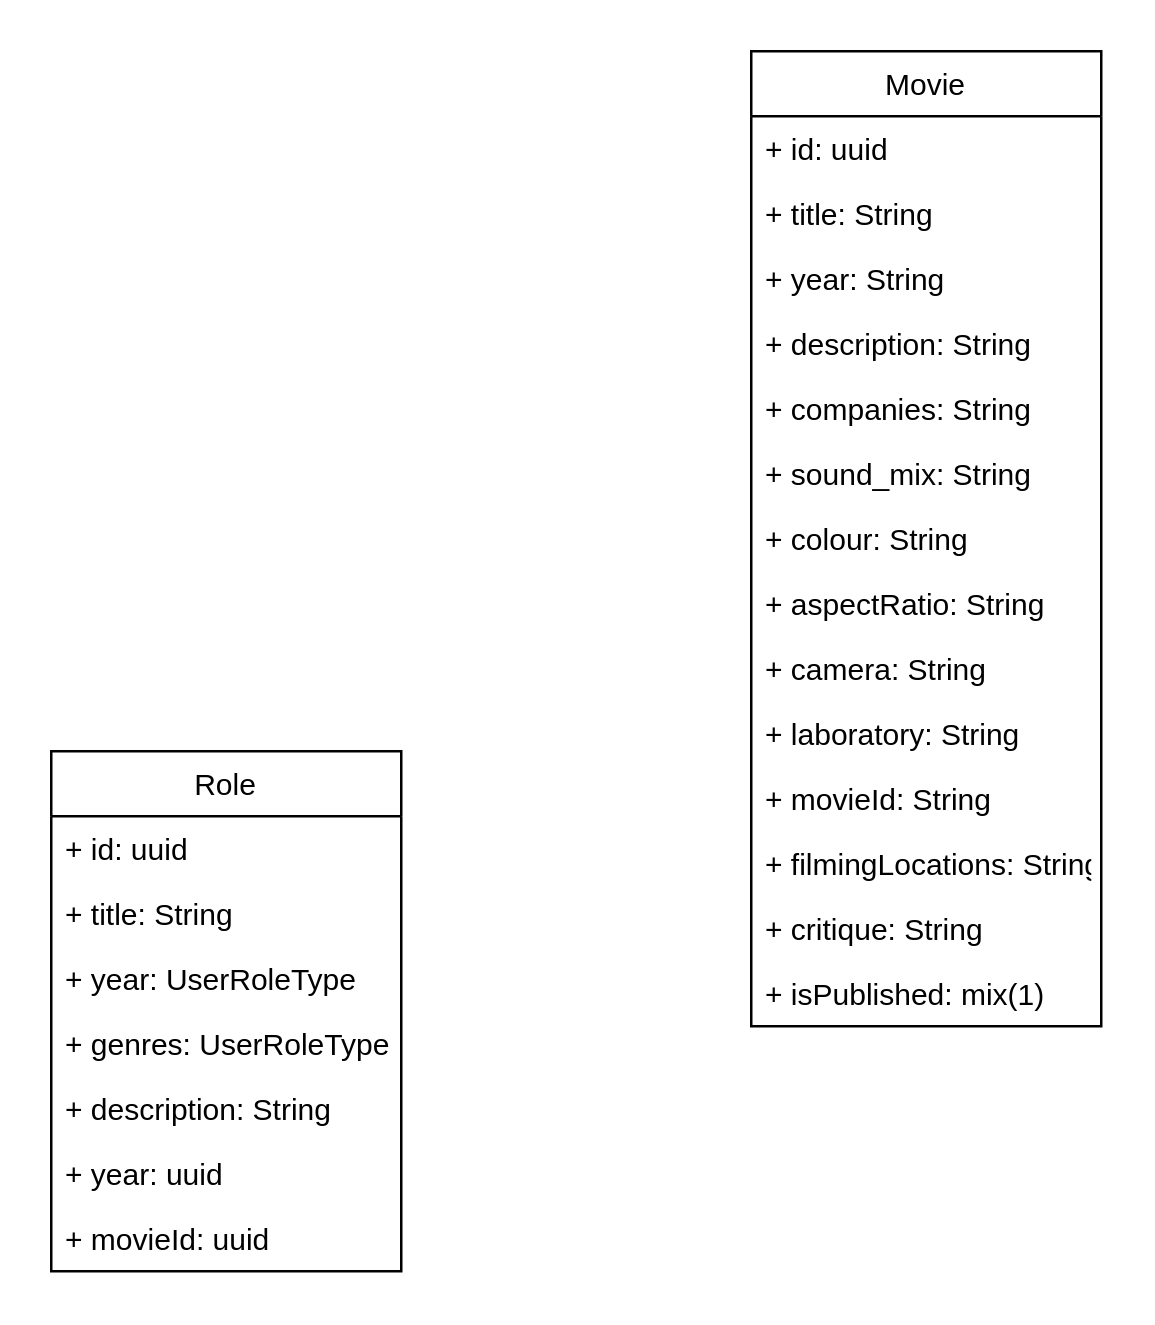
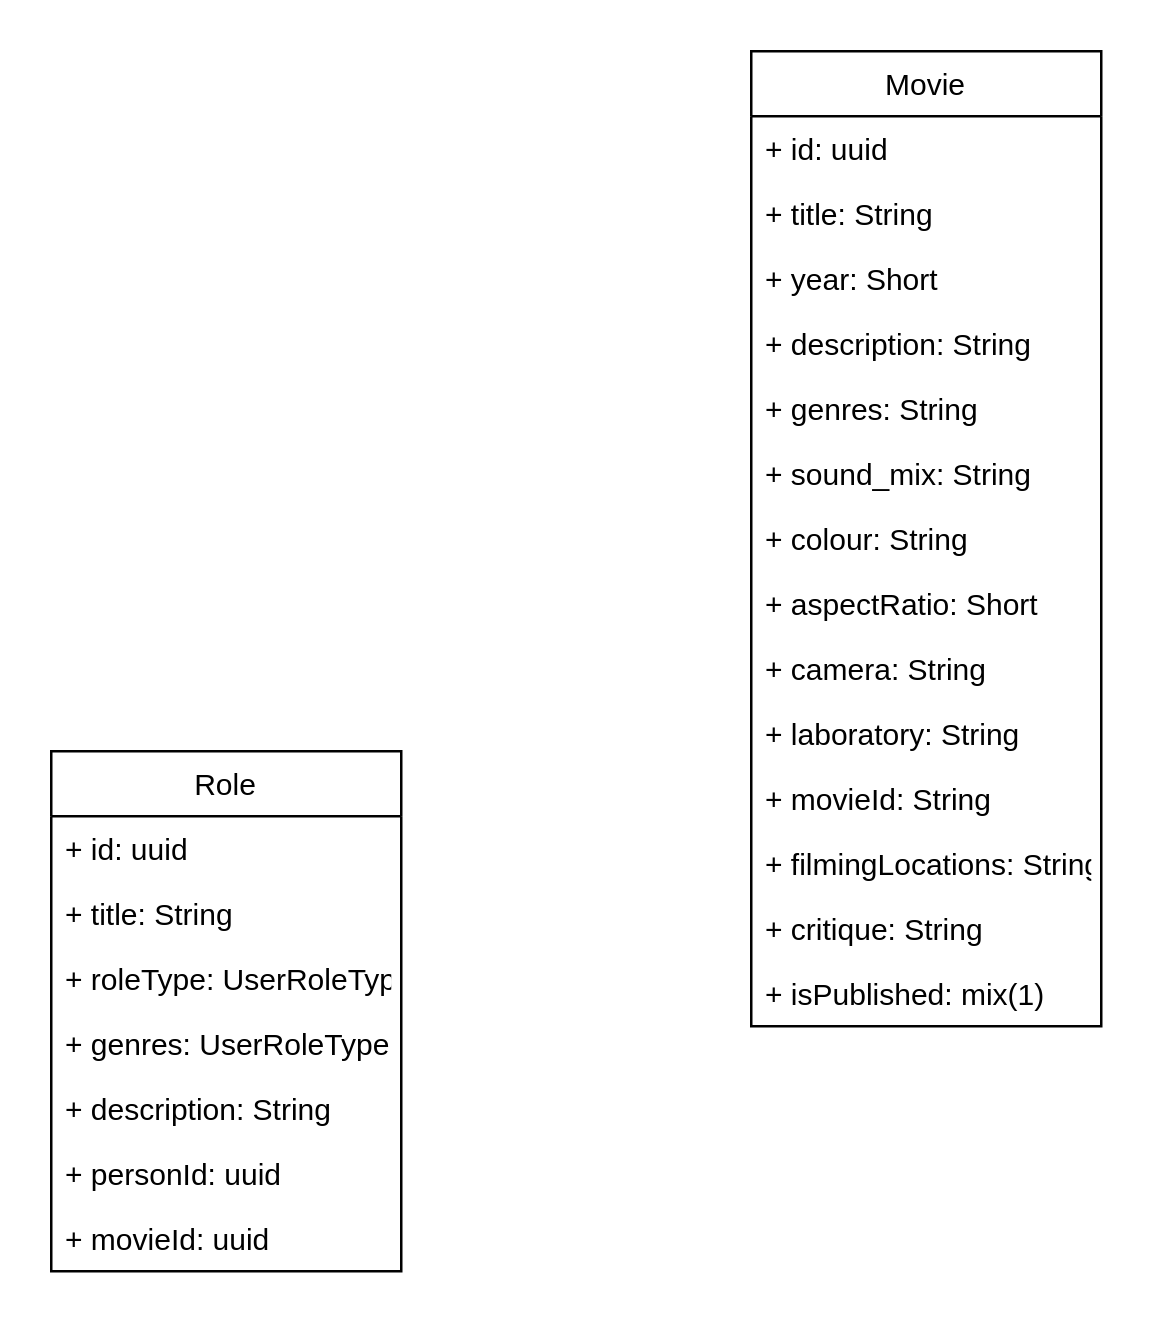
(867, 280) -> (863, 280)
(905, 410) -> (884, 410)
(922, 605) -> (917, 605)
(217, 980) -> (247, 980)
(150, 1175) -> (184, 1175)
